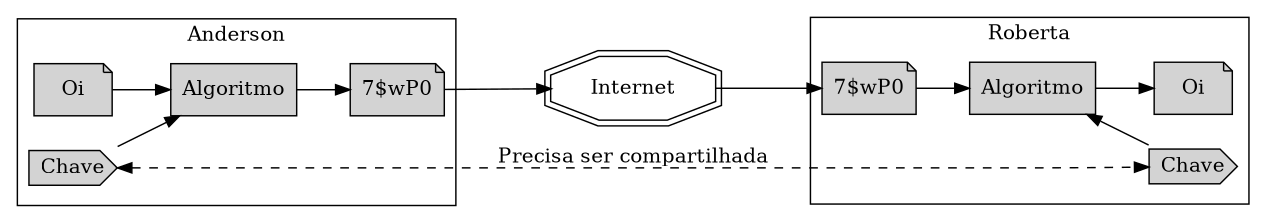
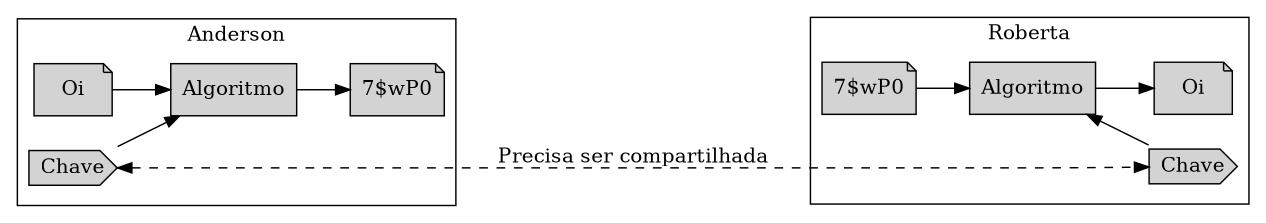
(633, 88) -> none
